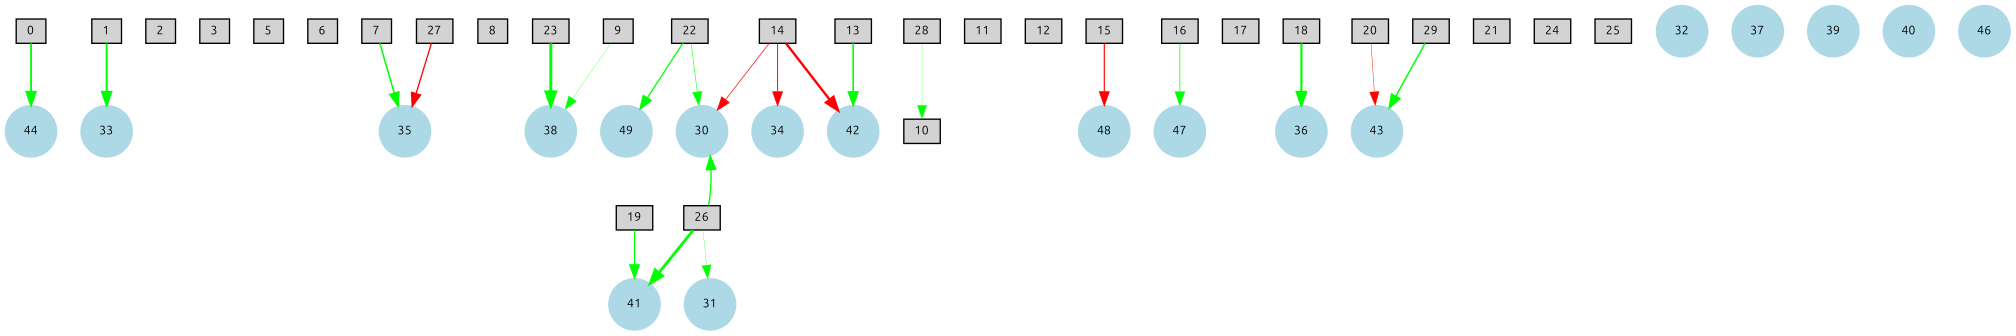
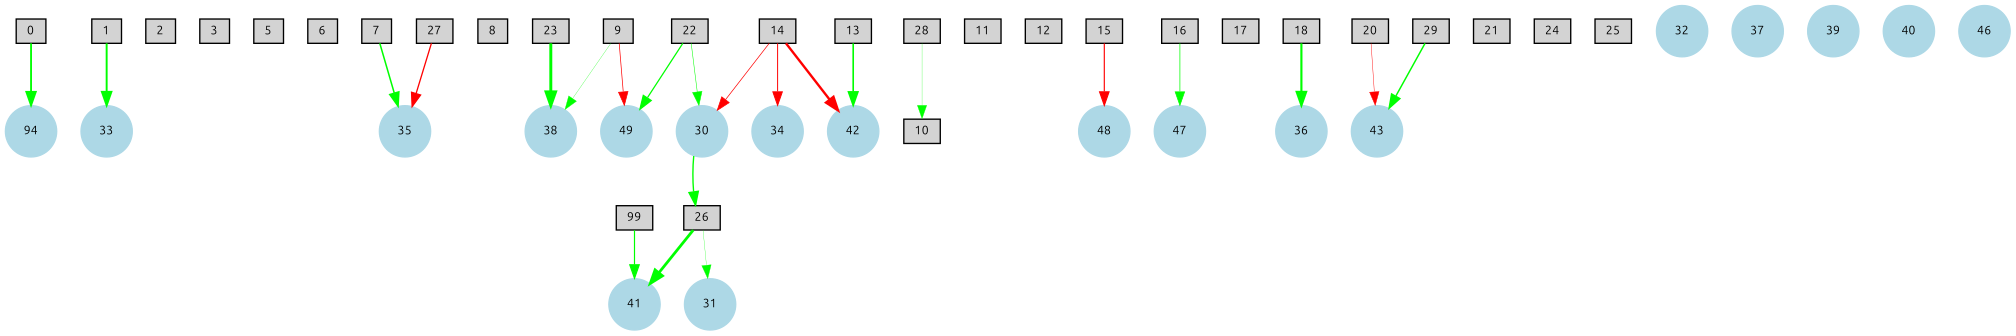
none -> (621, 67)
(31, 131) -> (31, 131)
(711, 188) -> (693, 174)
(634, 218) -> (634, 218)
